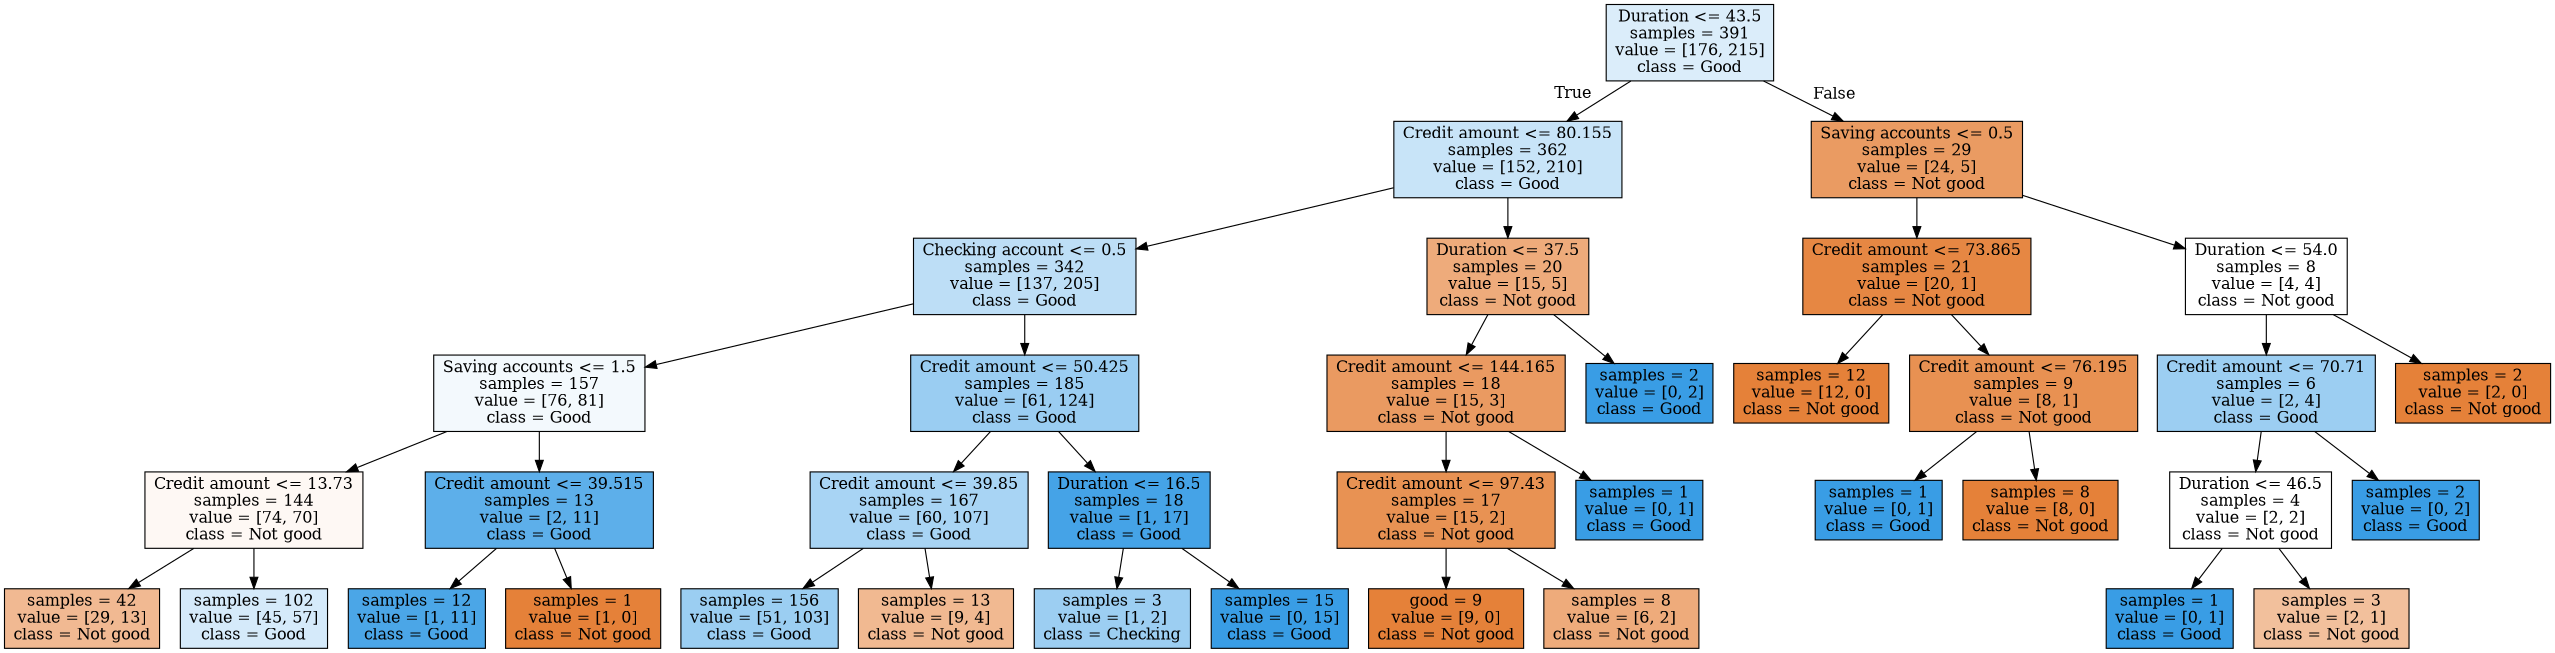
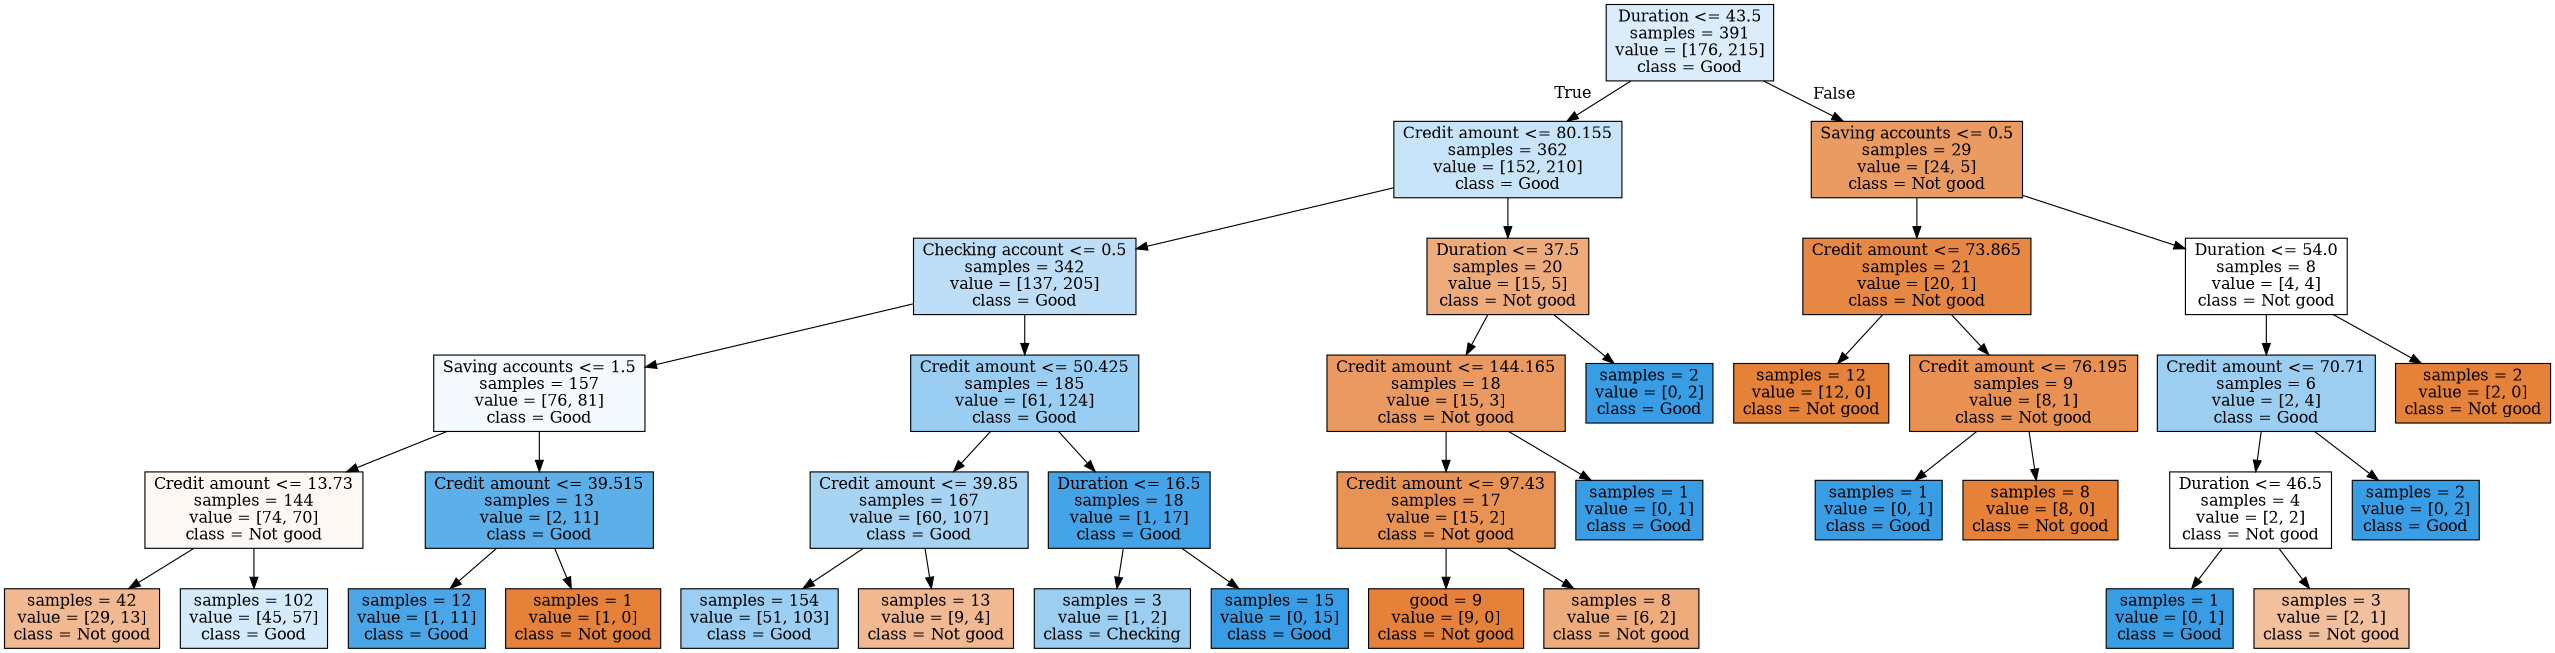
(760, 619) -> (760, 619)
